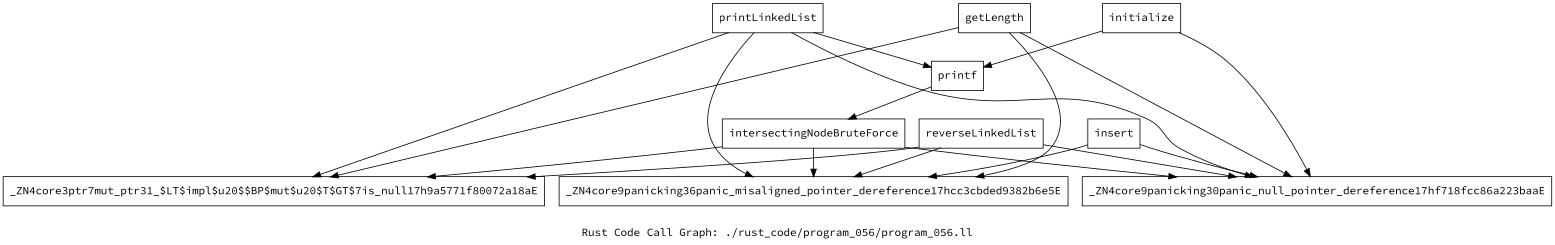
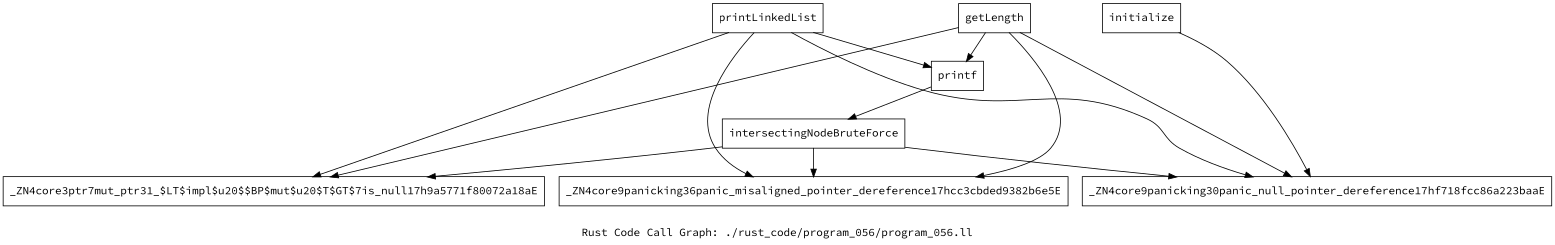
(1041, 50) -> (978, 44)
(981, 134) -> none
(1114, 134) -> none
